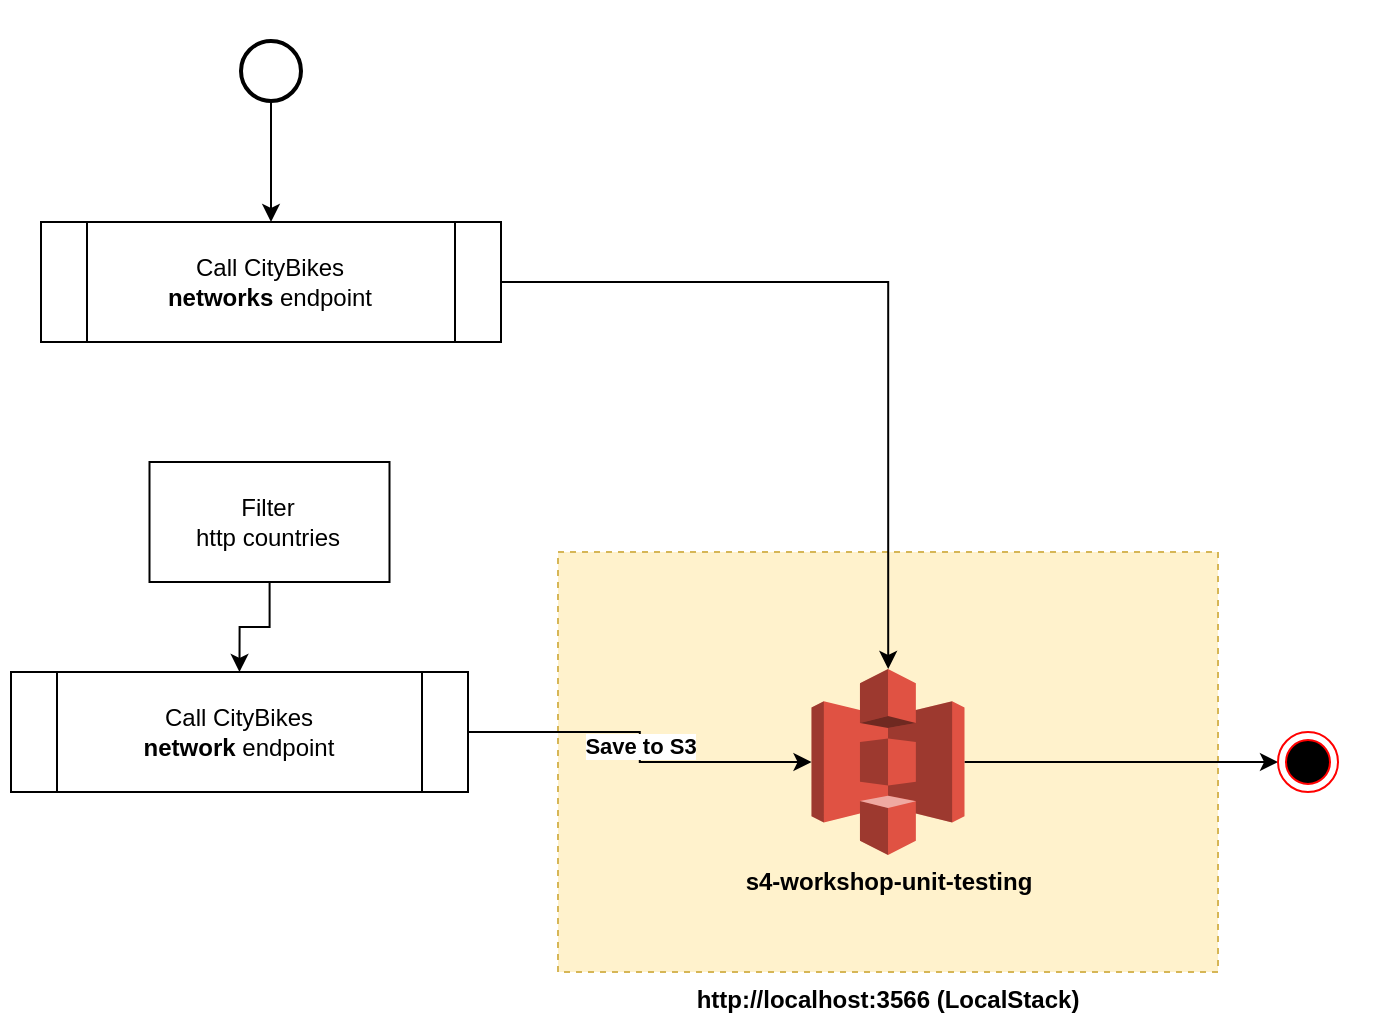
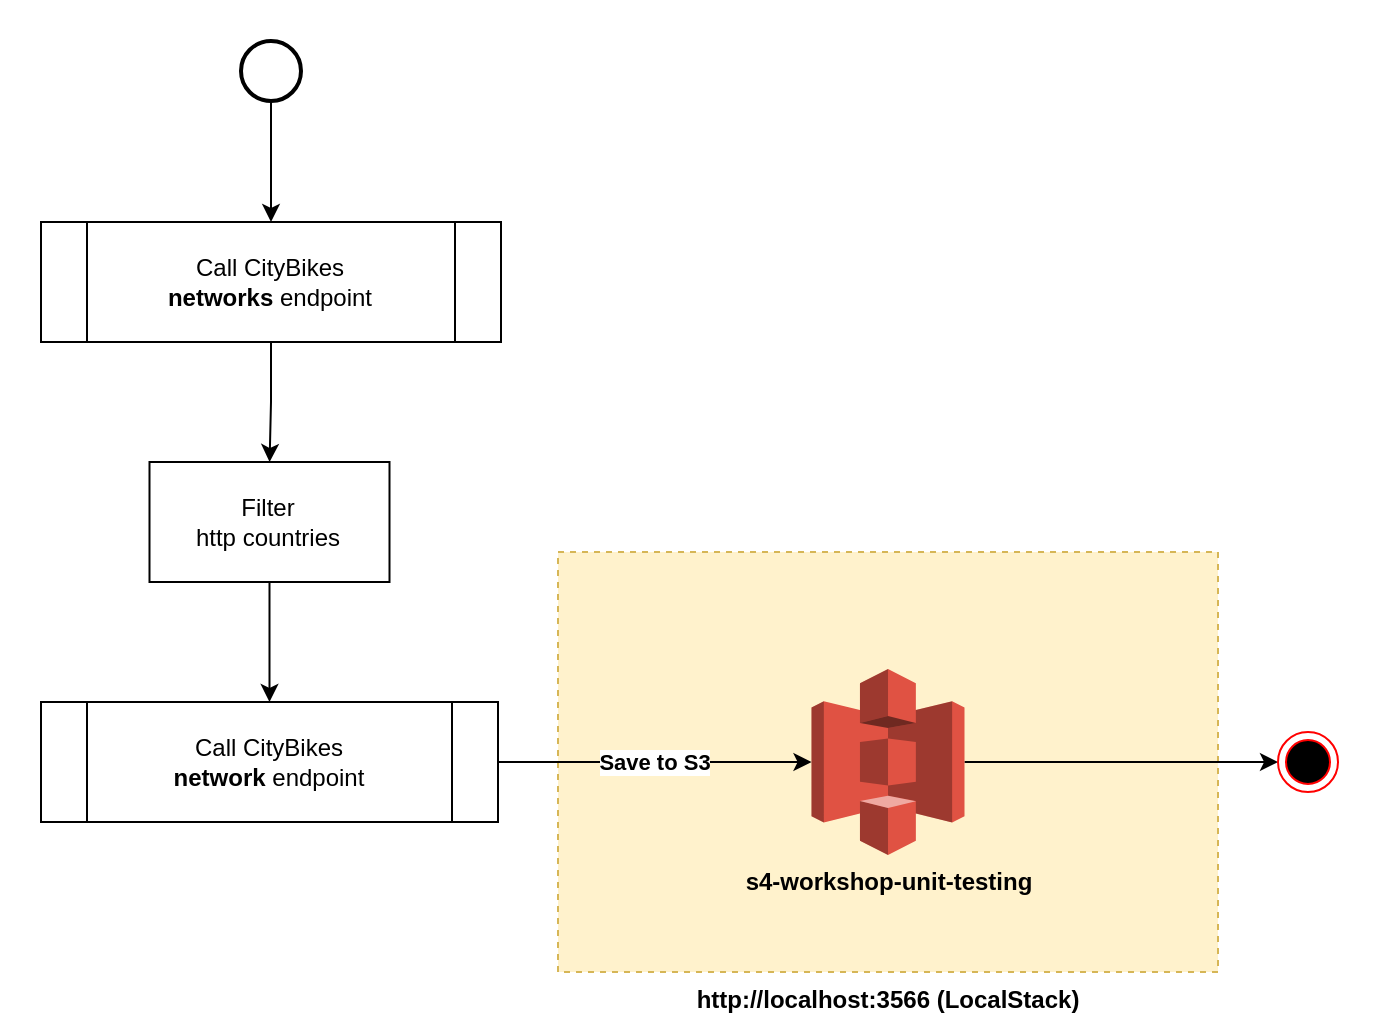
(881, 282) -> (271, 395)
(240, 732) -> (270, 762)
